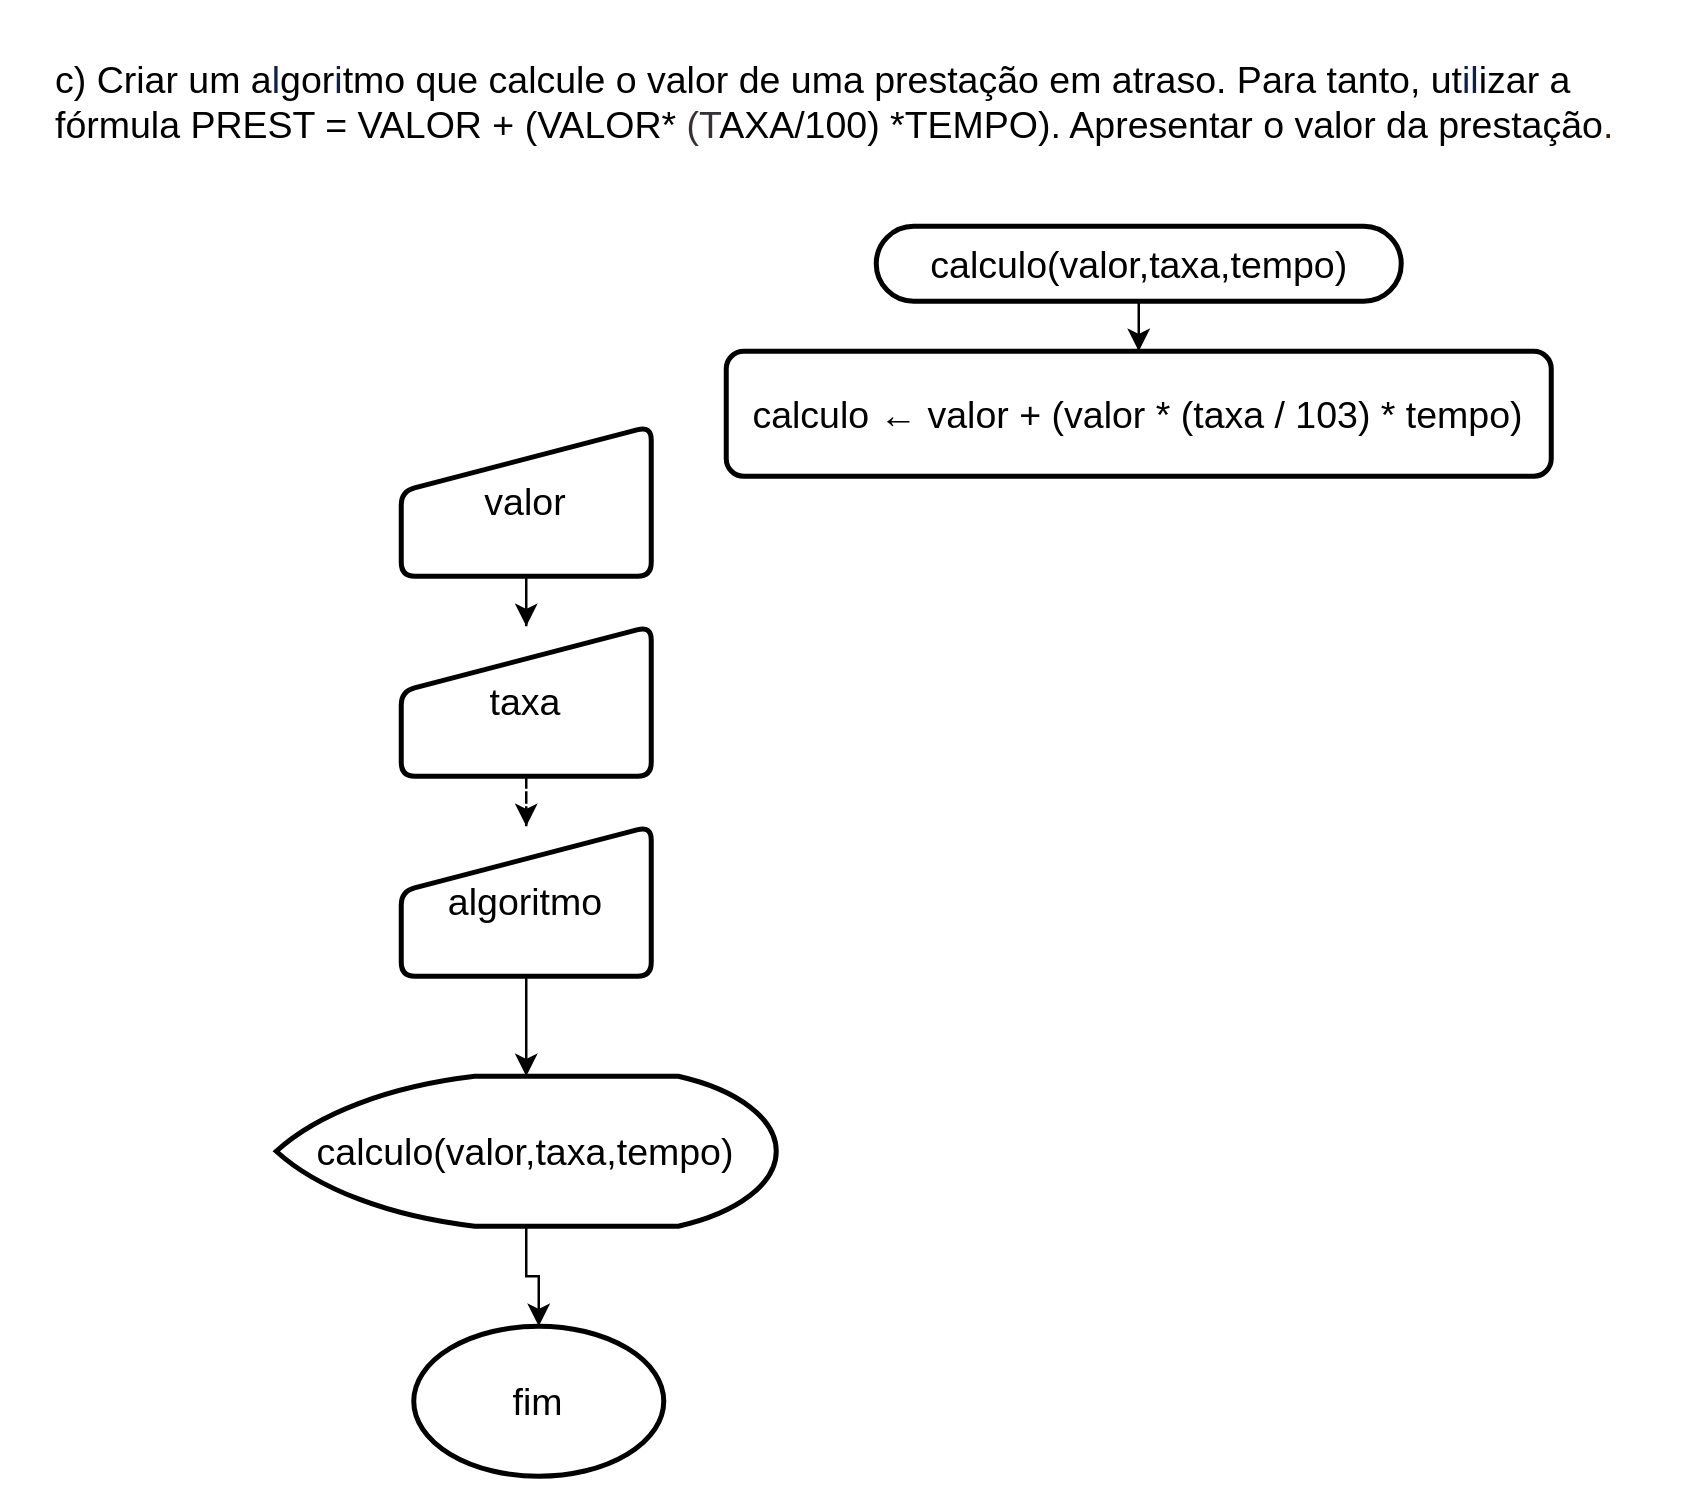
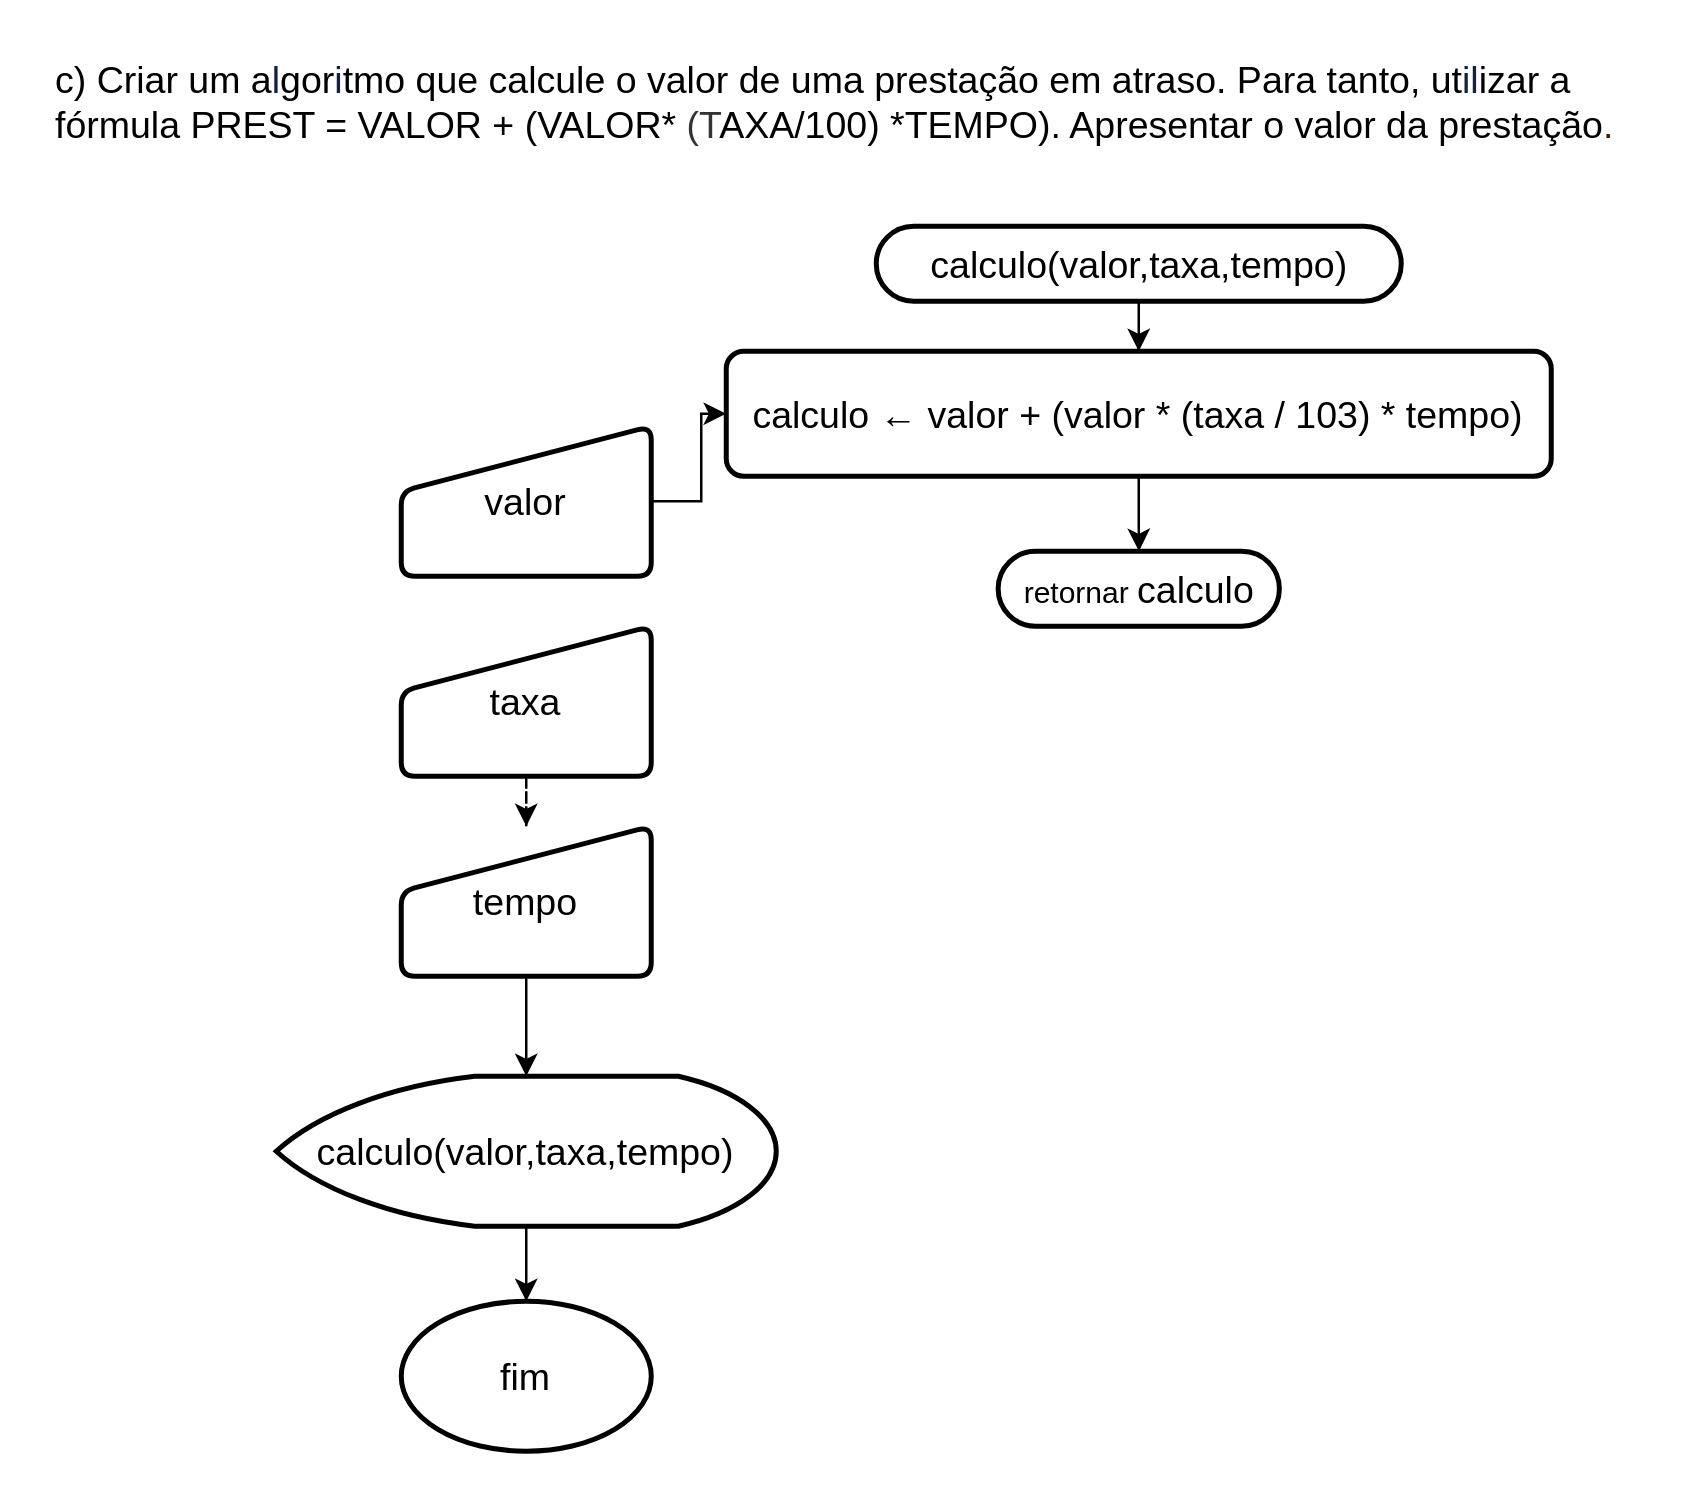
none -> (1139, 506)
none -> (1139, 589)
(526, 609) -> (701, 478)
(526, 901) -> (526, 901)
(539, 1401) -> (526, 1376)
